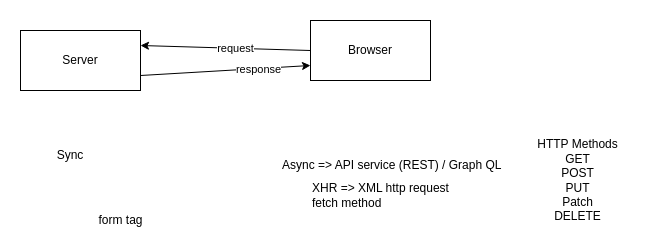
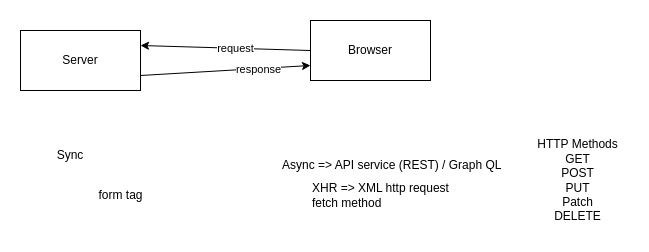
(121, 221) -> (121, 196)
